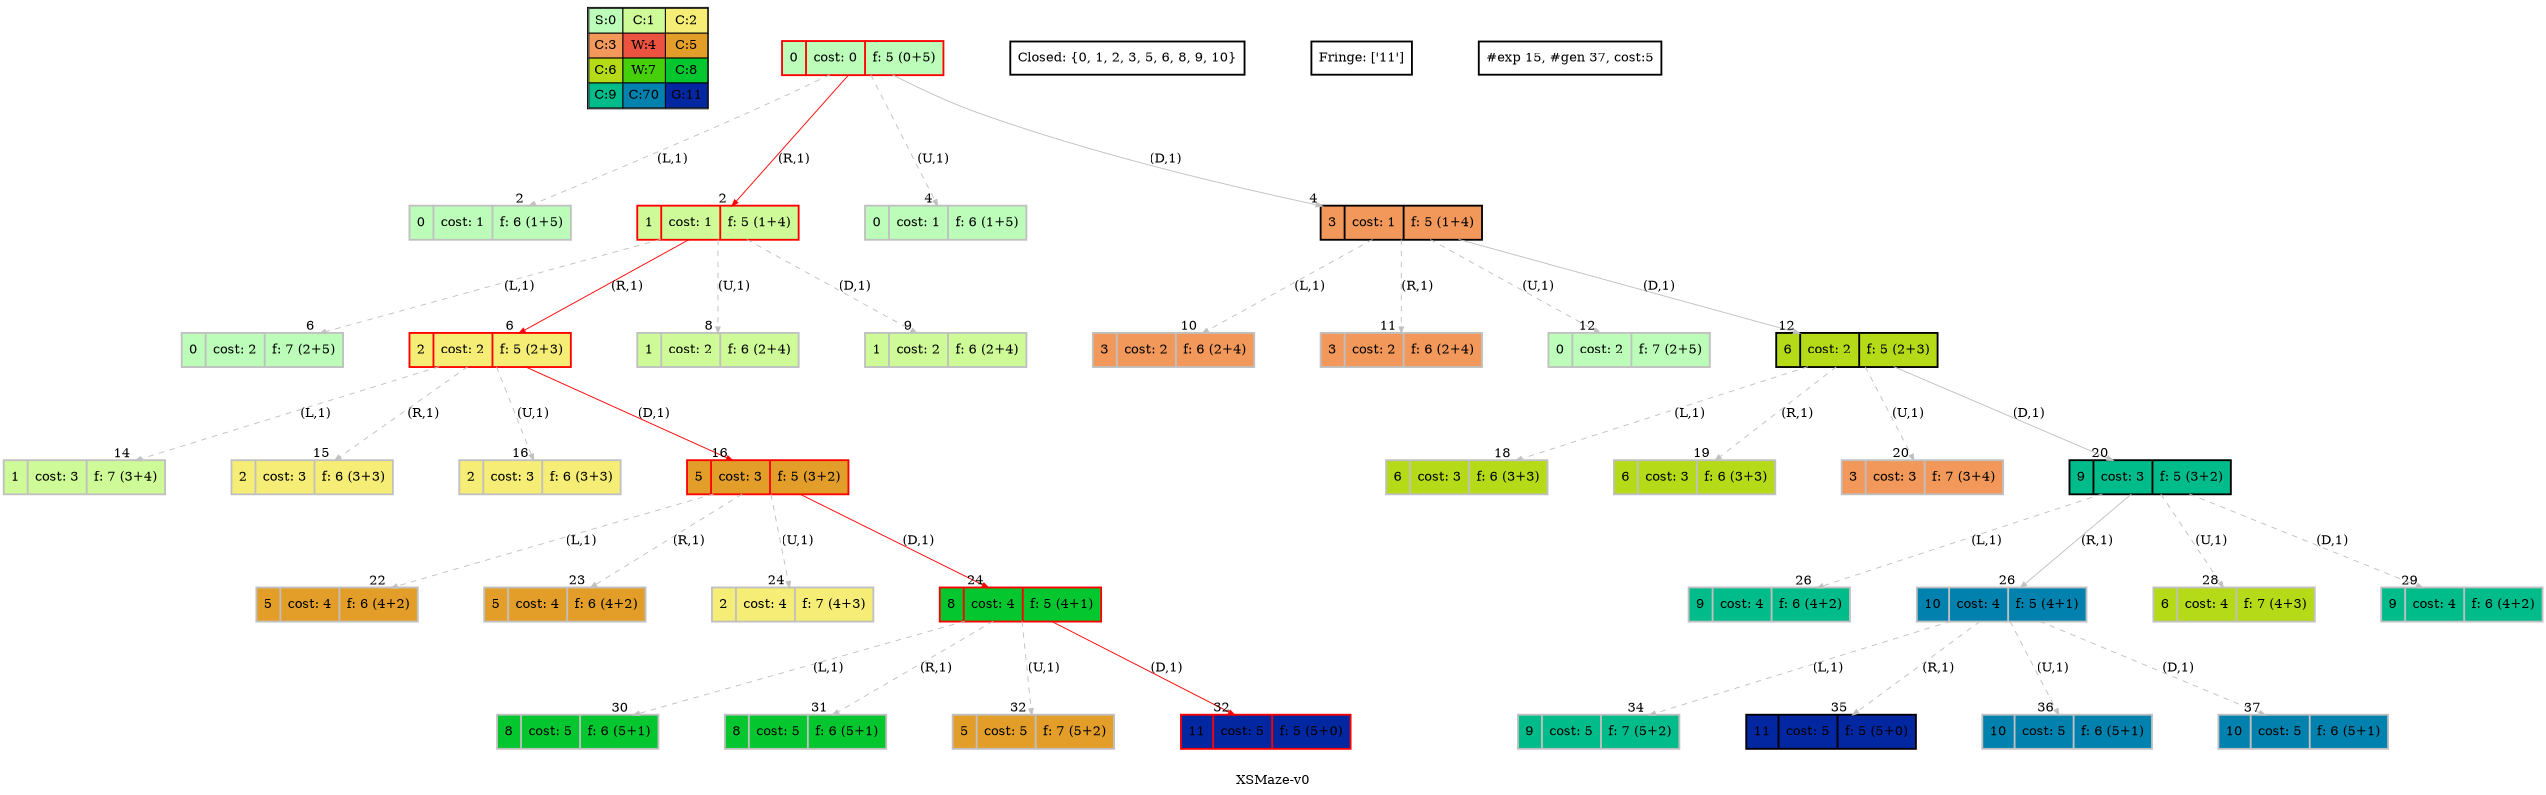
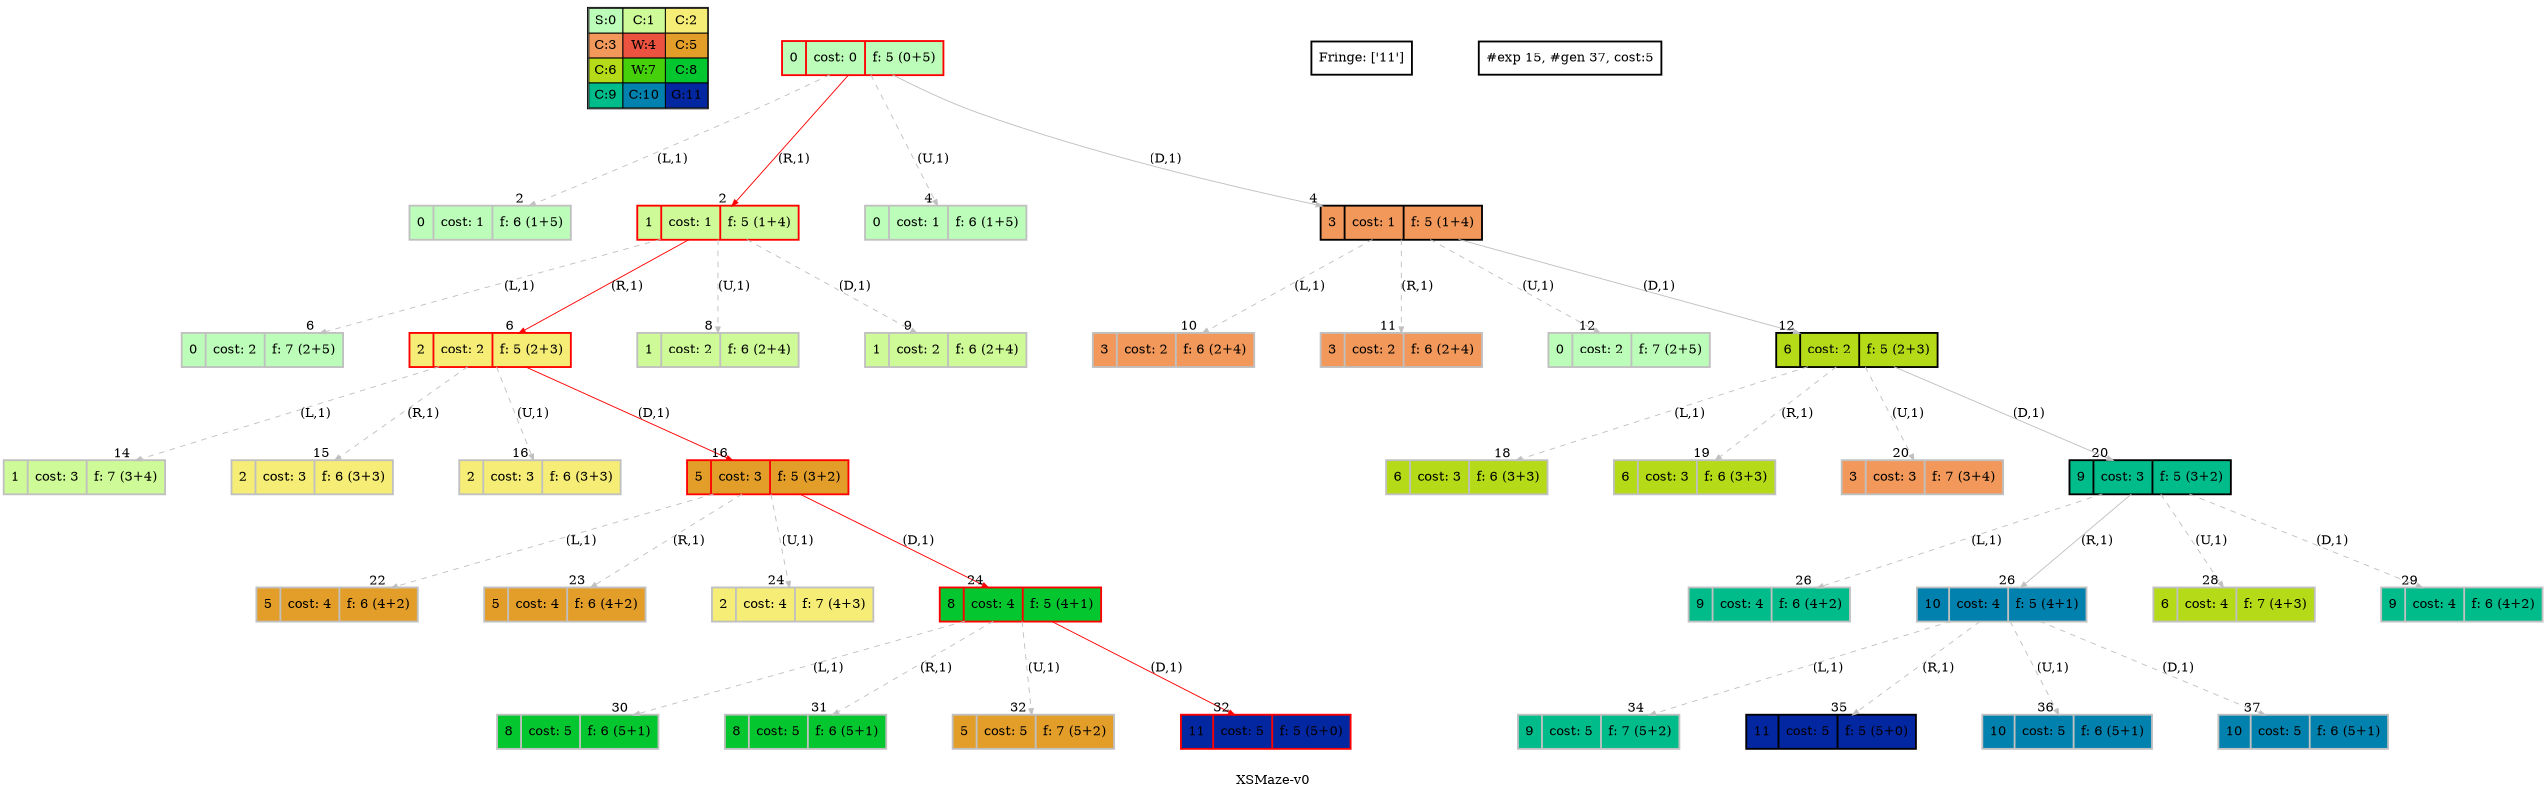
(1127, 58) -> none
(644, 95) -> (644, 95)
